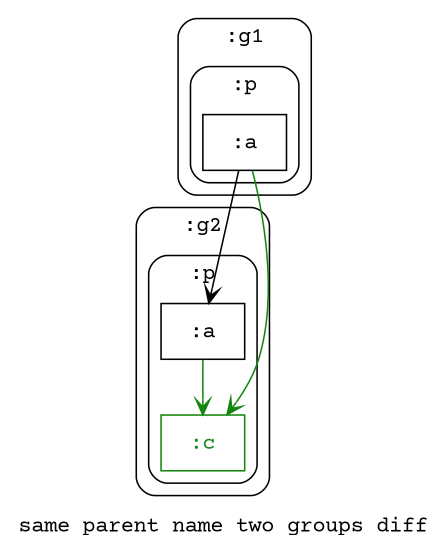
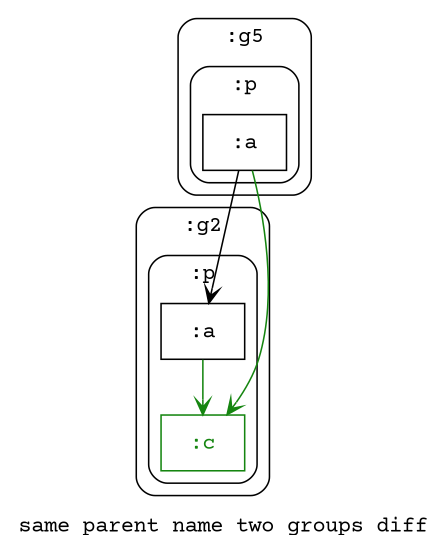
(245, 36) -> (245, 36)
